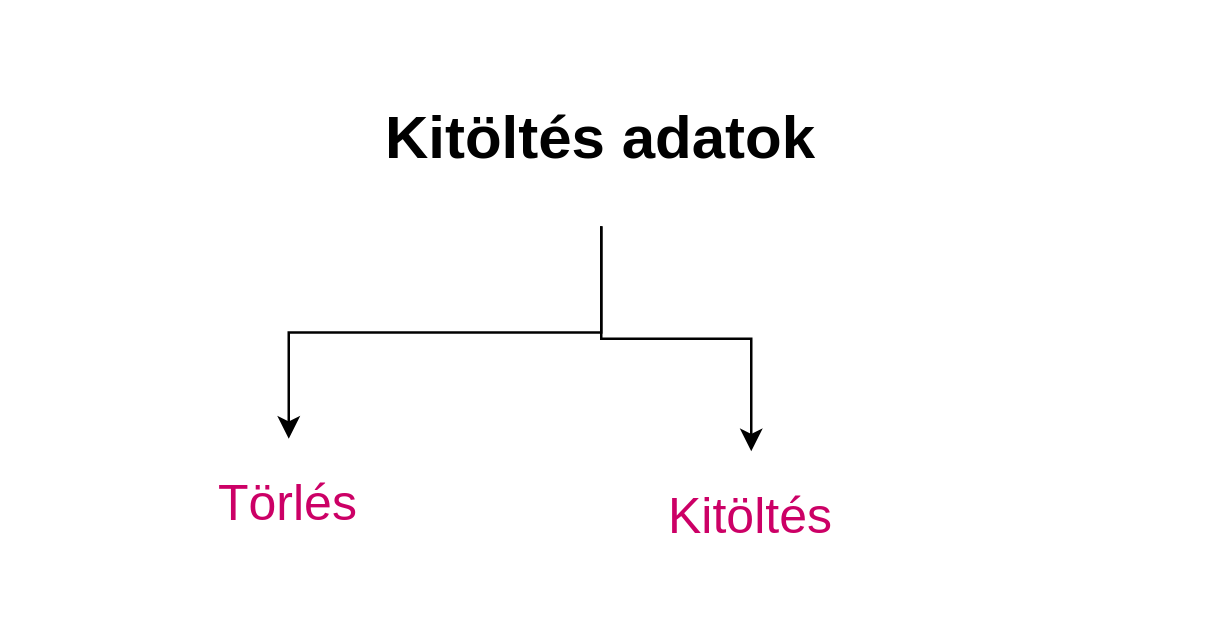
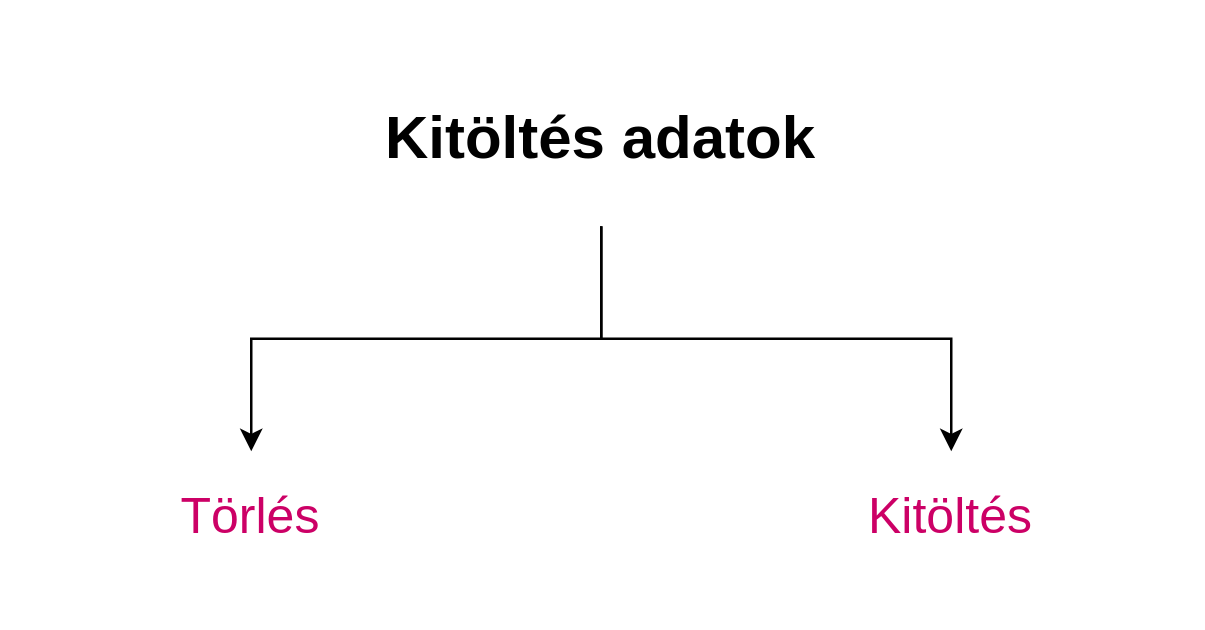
(289, 501) -> (251, 514)
(751, 514) -> (951, 514)
